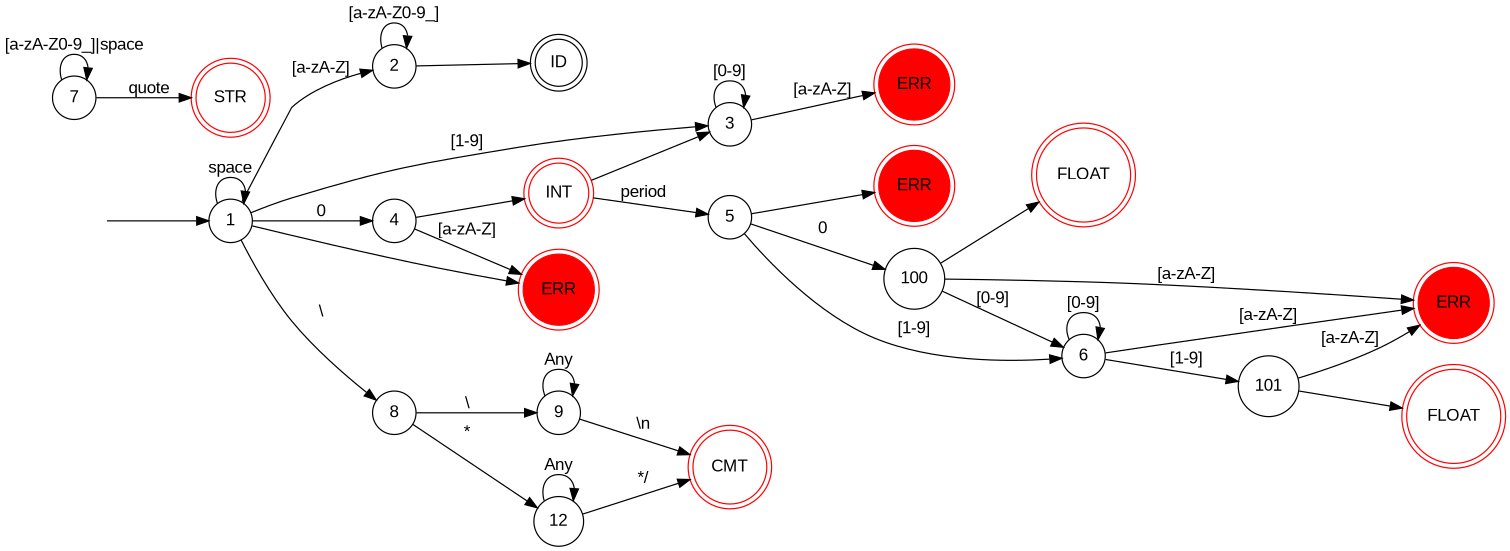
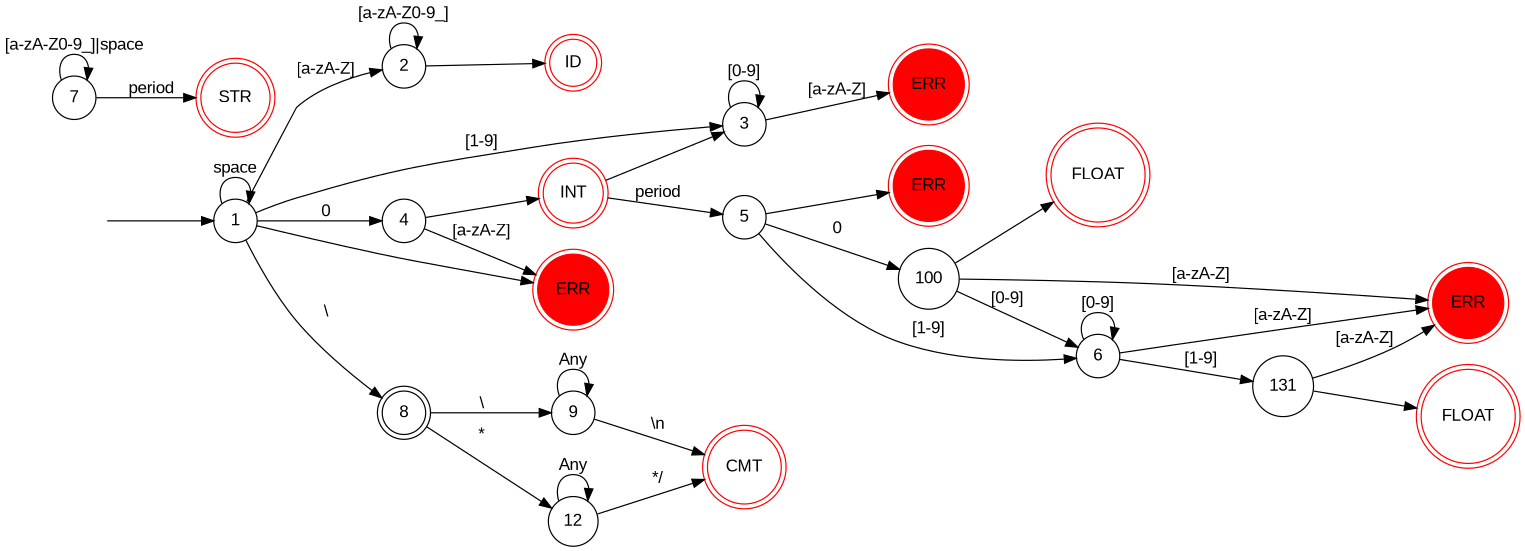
(559, 63) -> (573, 63)
(149, 89) -> (151, 89)
(1269, 386) -> (1283, 386)
(394, 413) -> (404, 413)
